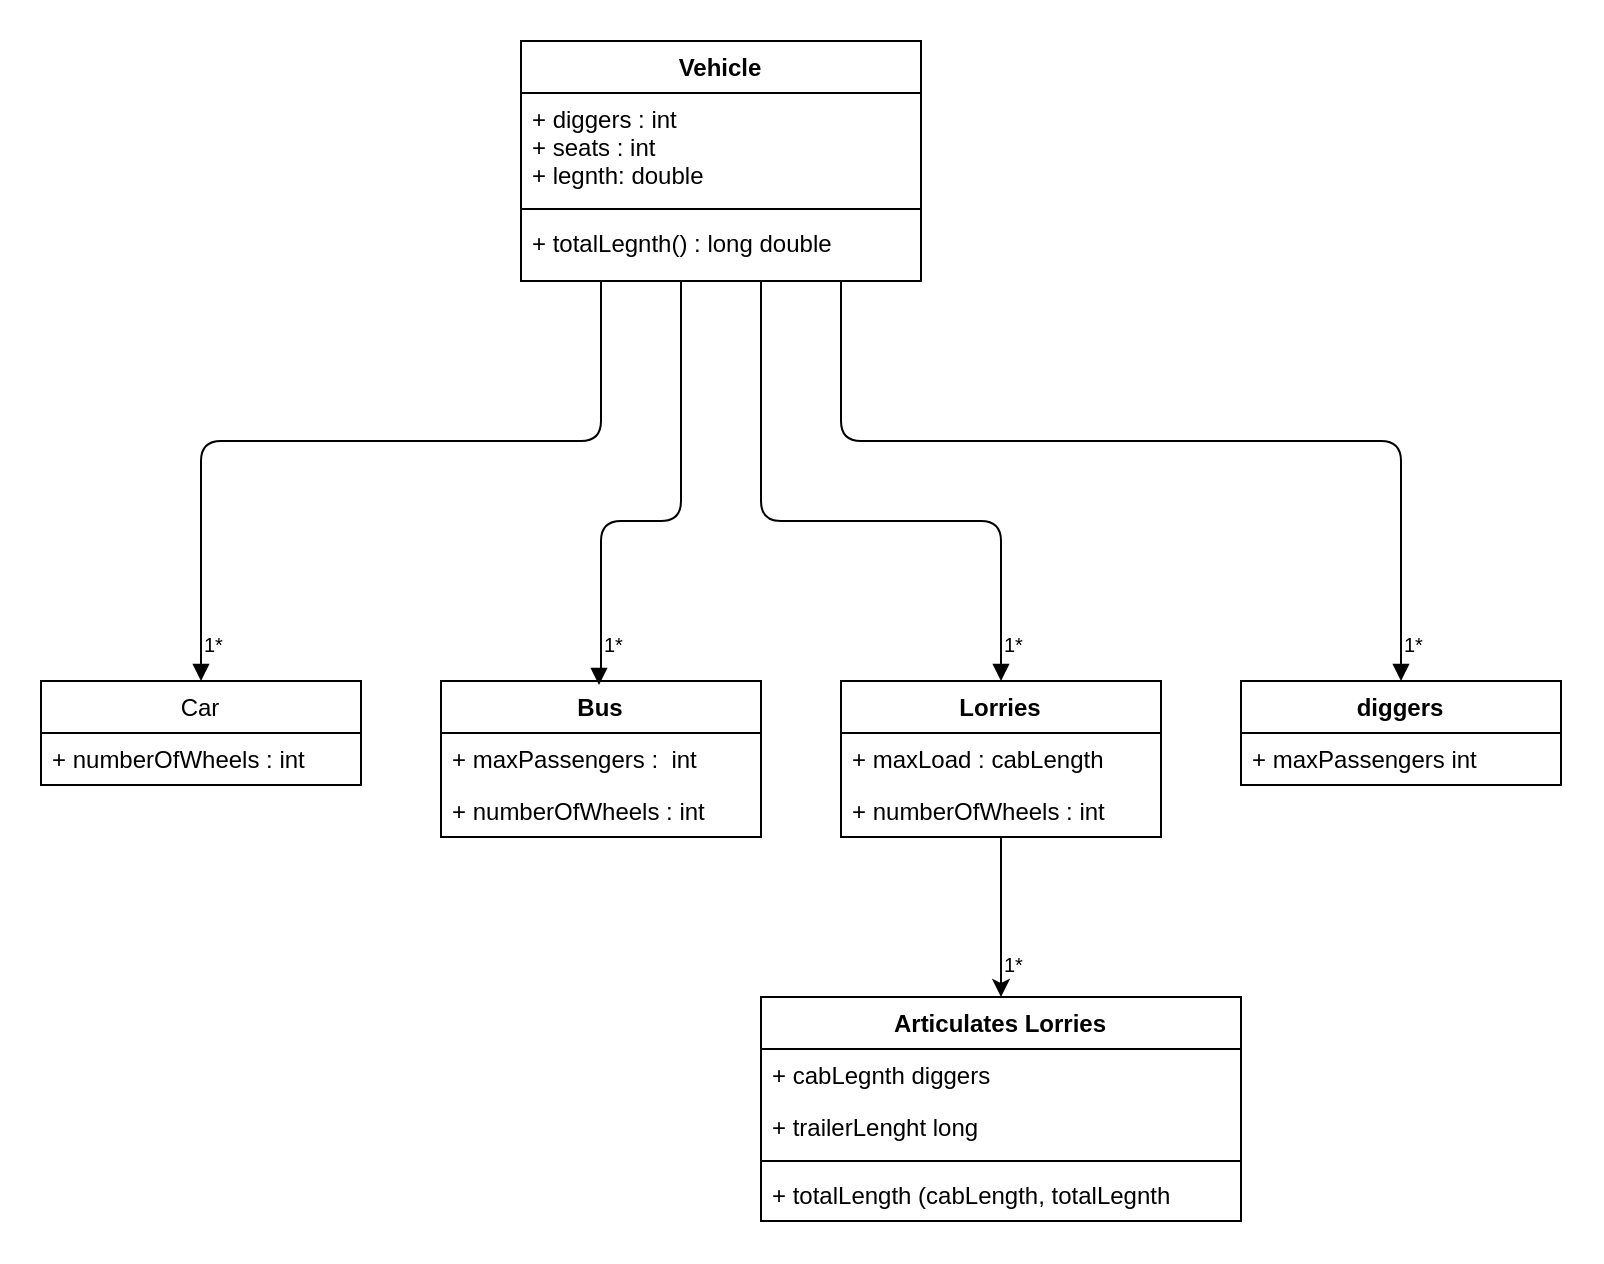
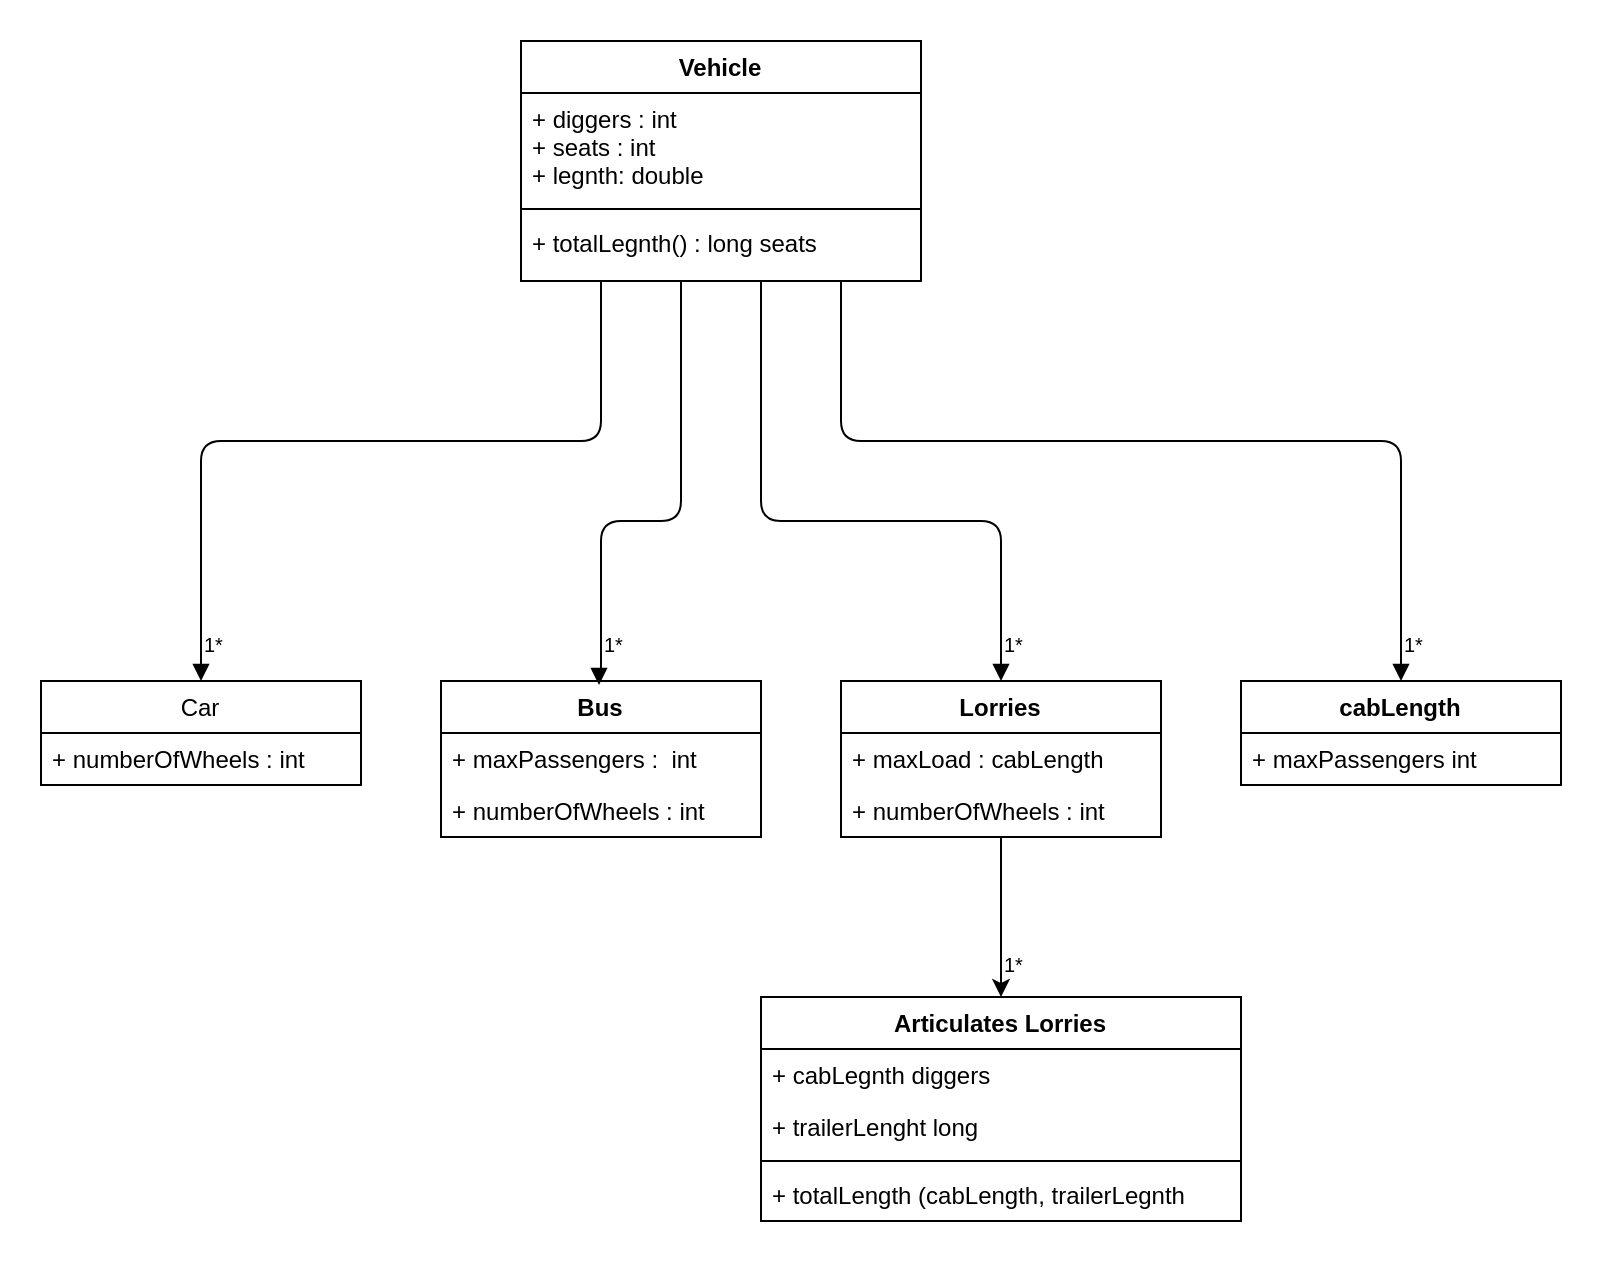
(702, 244) -> (698, 244)
(1400, 708) -> (1400, 708)
(1002, 1196) -> (1012, 1196)
